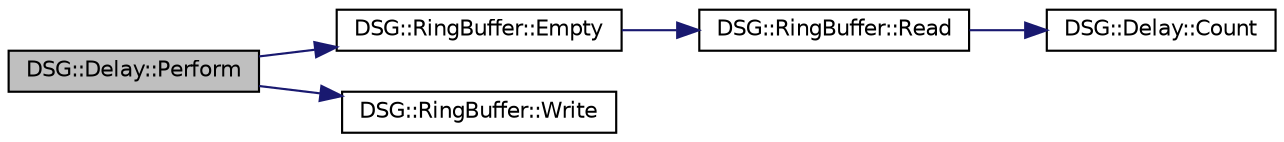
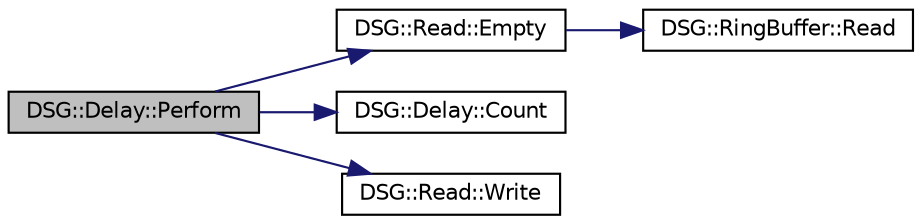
(479, 30) -> (451, 30)
(997, 30) -> (287, 112)
(479, 112) -> (451, 194)
